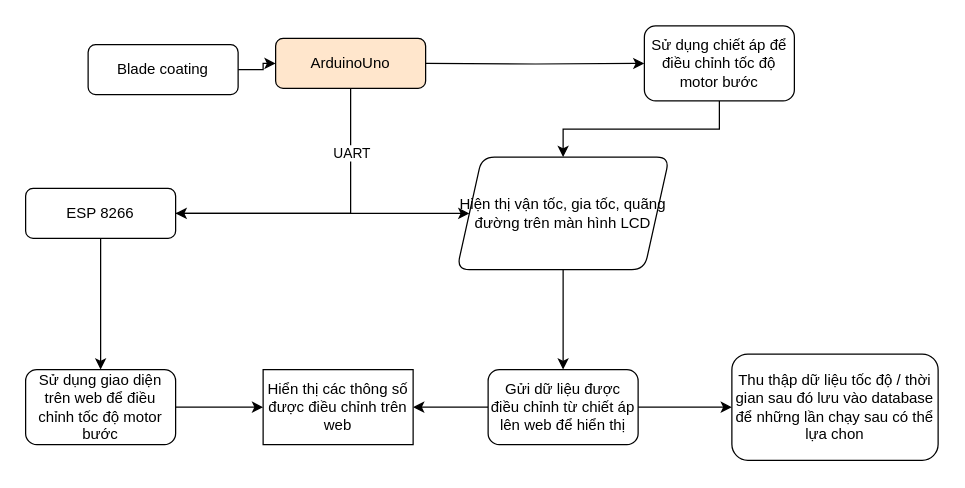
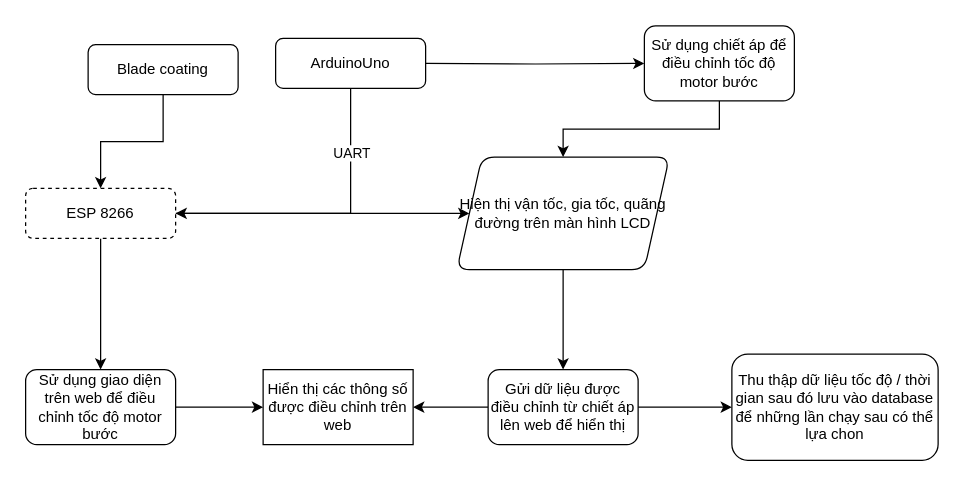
(351, 63) -> (351, 63)
(255, 69) -> none
none -> (136, 141)
(101, 213) -> (101, 213)
